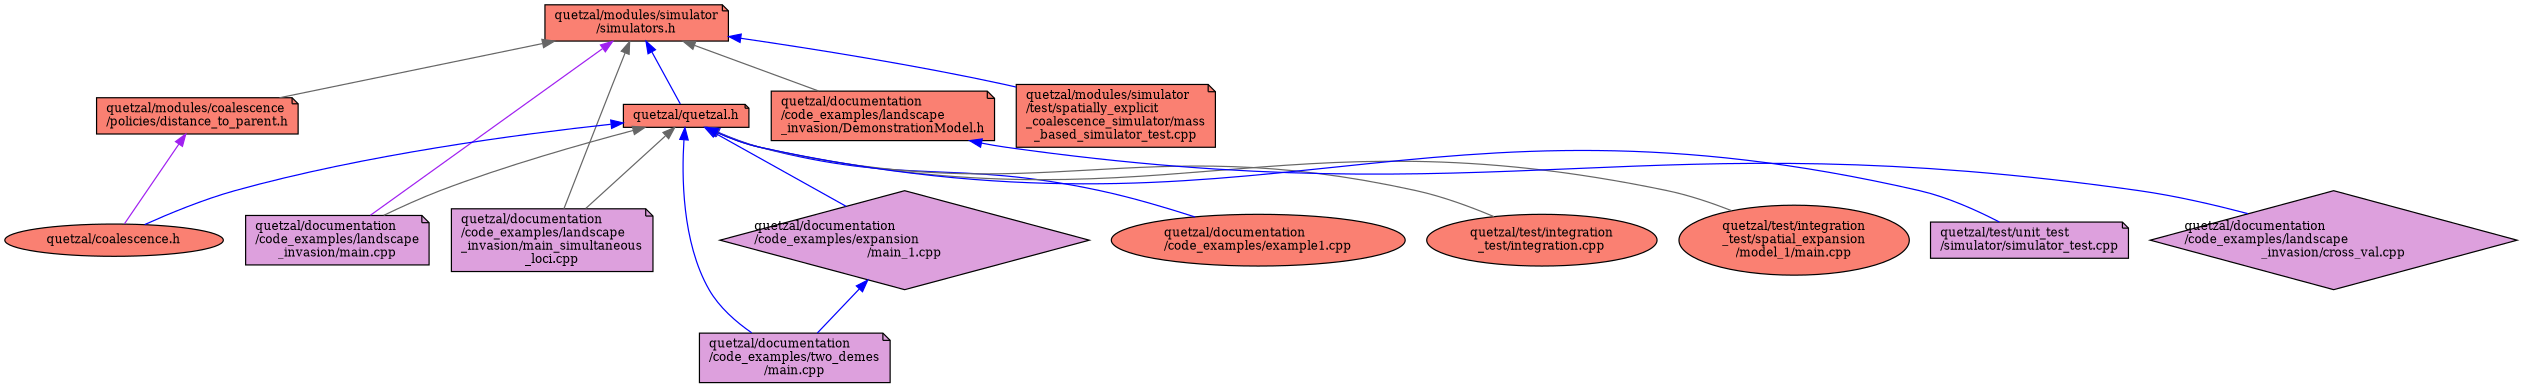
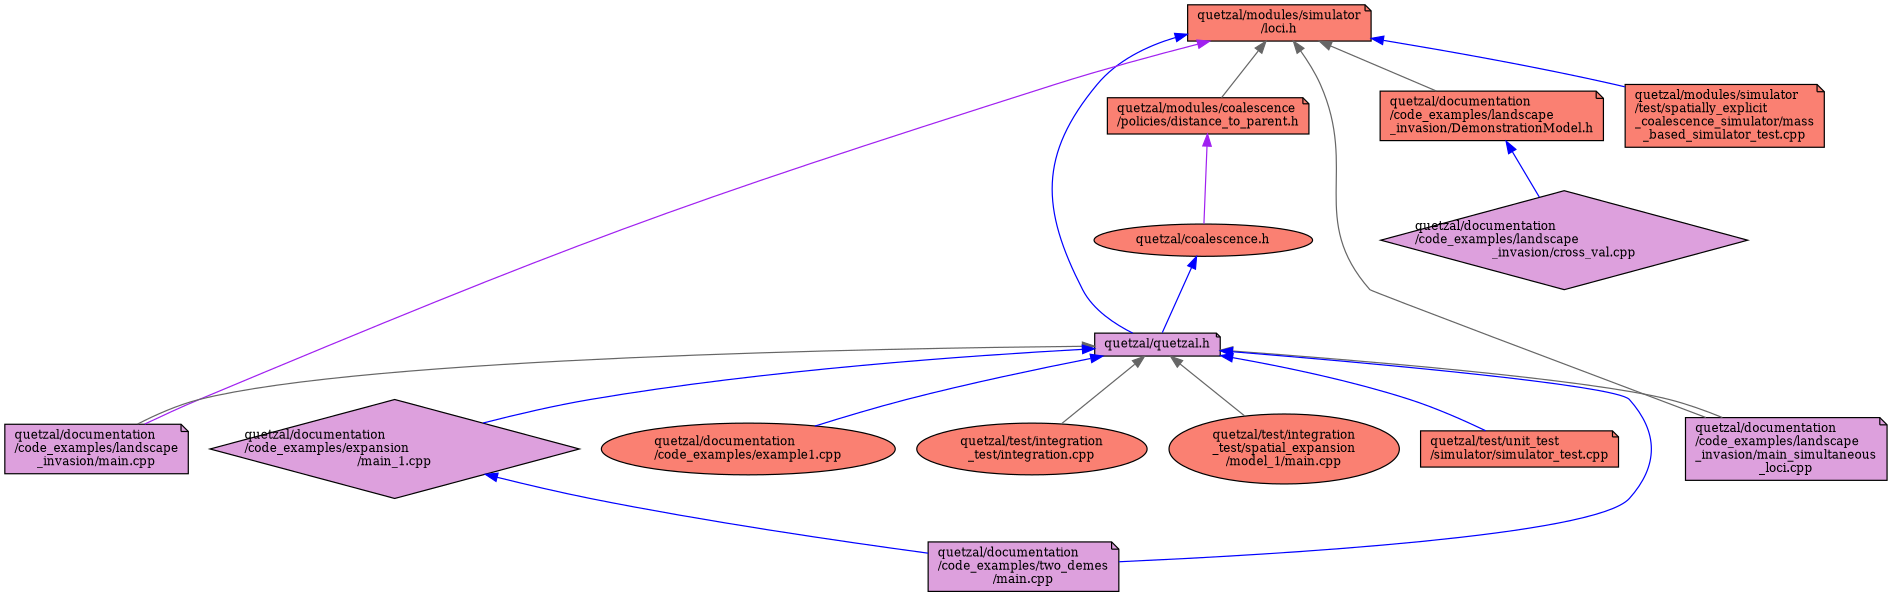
(637, 23) -> (1279, 23)
(686, 116) -> (1157, 345)
(374, 159) -> (1177, 300)
(2029, 240) -> (1520, 449)
